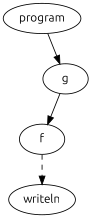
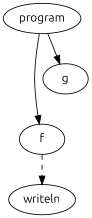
(55, 105) -> (35, 75)
